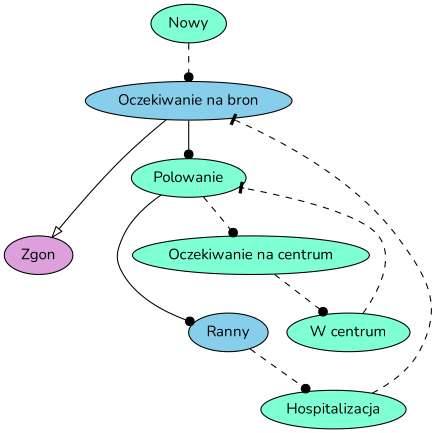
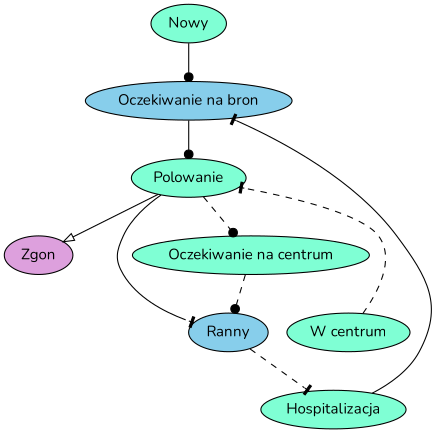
(189, 58) -> (189, 58)
(110, 171) -> (115, 216)
(394, 233) -> (394, 233)
(119, 266) -> (119, 266)
(297, 292) -> (241, 290)
(277, 368) -> (277, 368)
